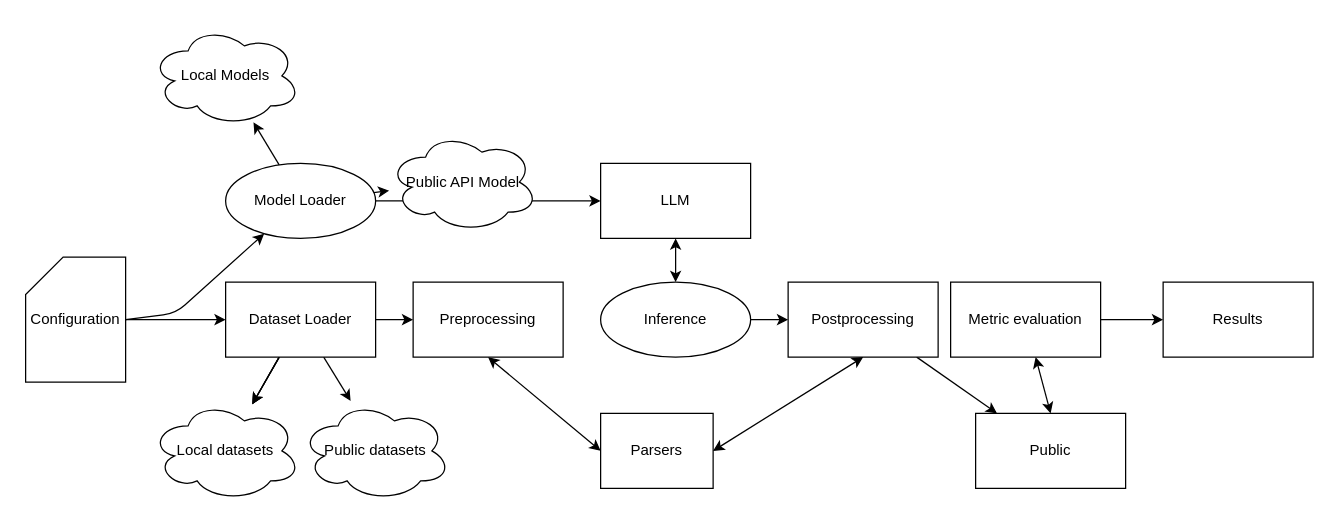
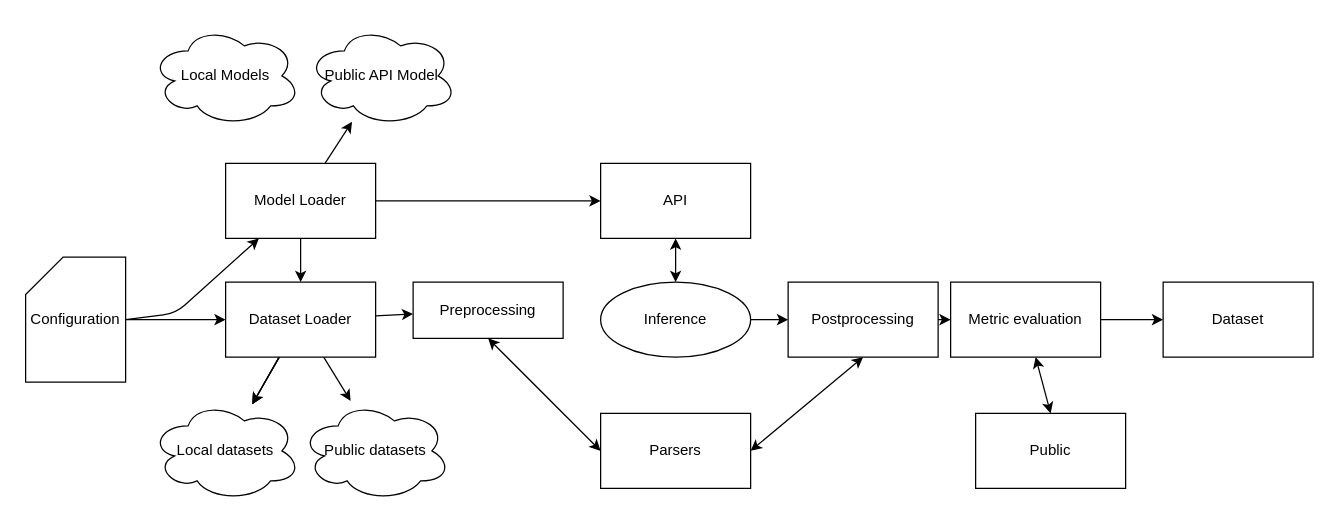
(269, 147) -> (301, 256)
(463, 182) -> (382, 76)
(301, 201) -> (301, 201)
(676, 201) -> (676, 201)
(488, 319) -> (488, 310)
(1238, 319) -> (1238, 319)
(954, 383) -> (940, 319)
(657, 451) -> (676, 451)
